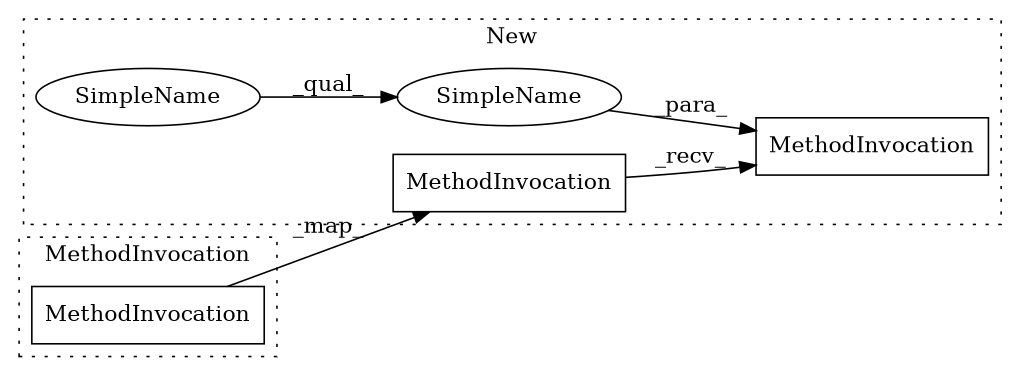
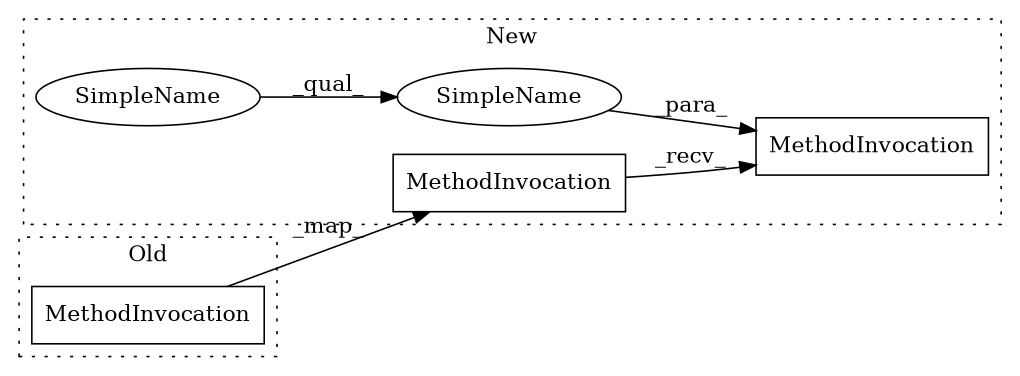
(148, 255) -> (148, 255)
